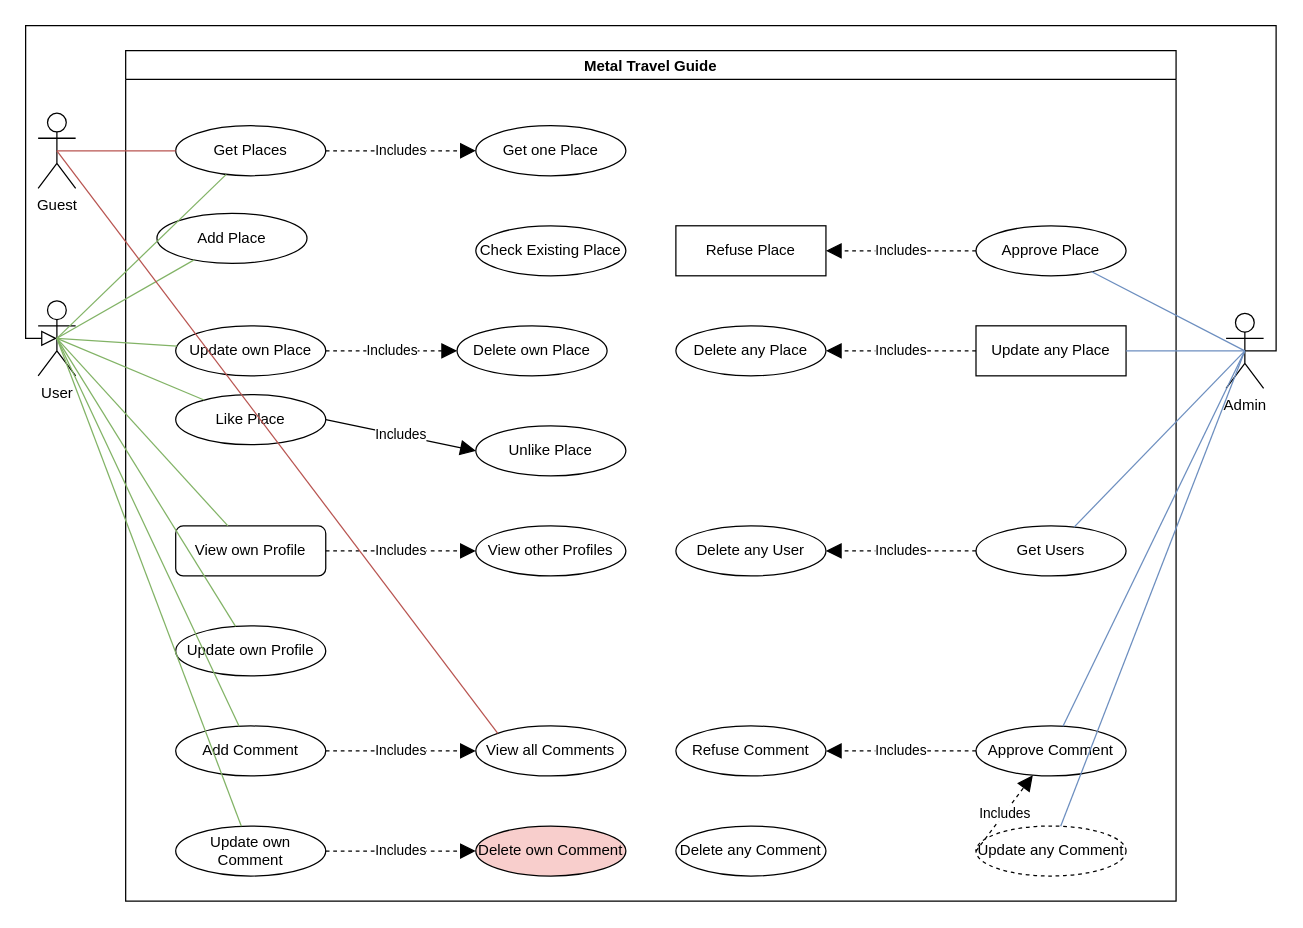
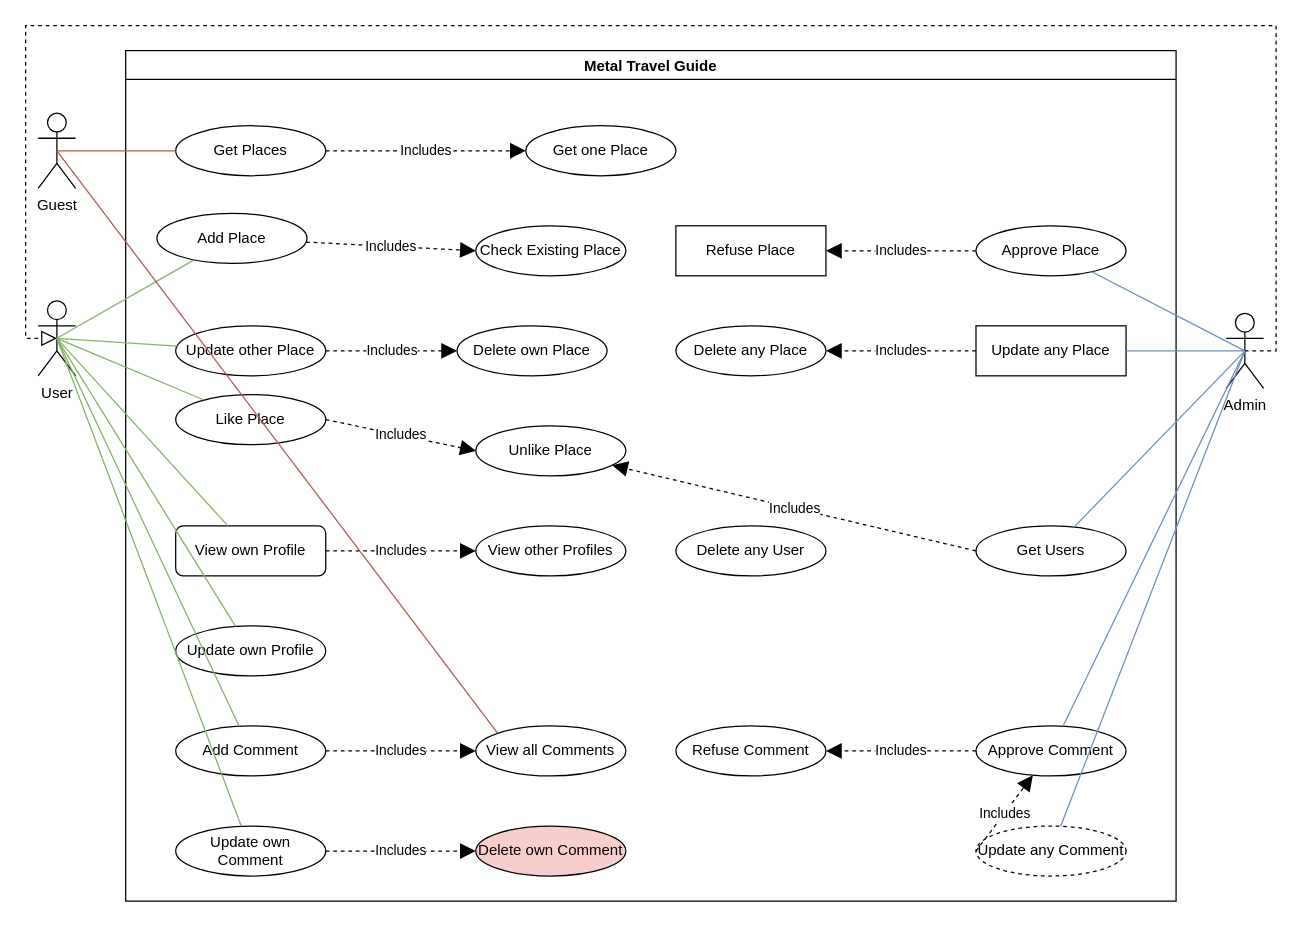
(664, 26) -> (664, 26)
(551, 151) -> (601, 151)
none -> (383, 246)
(146, 252) -> none
(251, 351) -> (251, 351)
(351, 425) -> (351, 425)
(908, 551) -> (801, 510)
(751, 851) -> none
